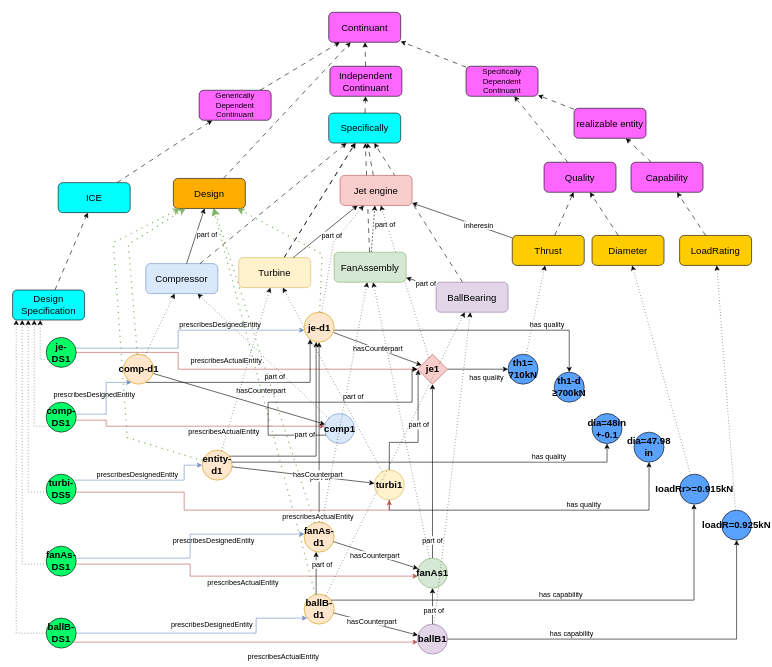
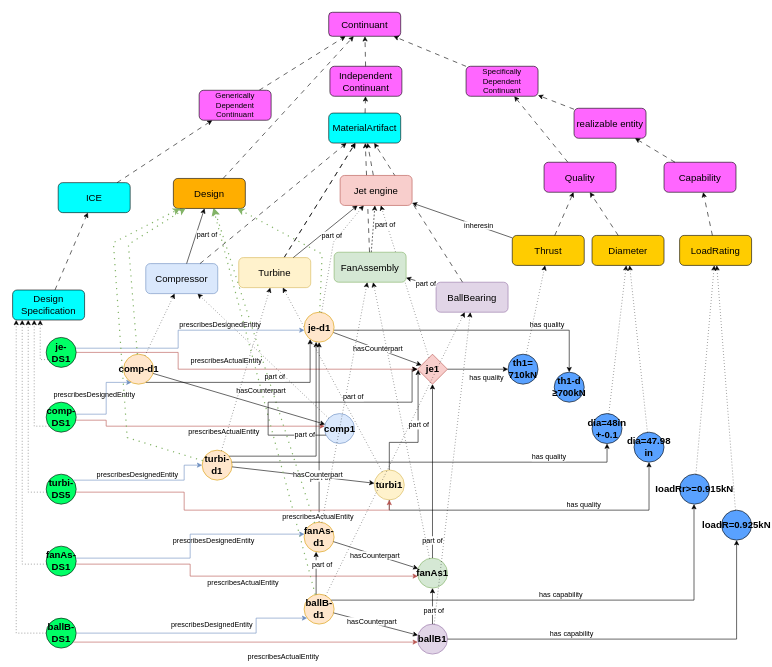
(365, 27) -> (365, 24)
(365, 128) -> (365, 128)
(667, 177) -> (700, 177)
(633, 270) -> (714, 270)
none -> (625, 271)
none -> (630, 271)
(217, 465) -> (217, 465)
